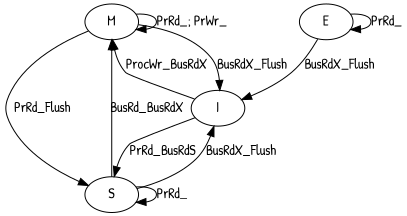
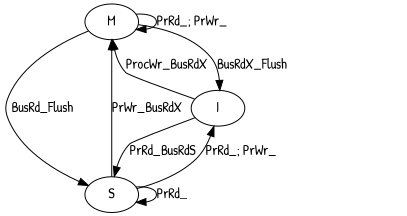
(326, 22) -> none
(43, 108) -> (43, 108)
(147, 108) -> (147, 108)
(241, 151) -> (241, 151)
